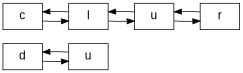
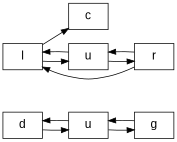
(52, 21) -> (92, 79)
none -> (154, 125)
